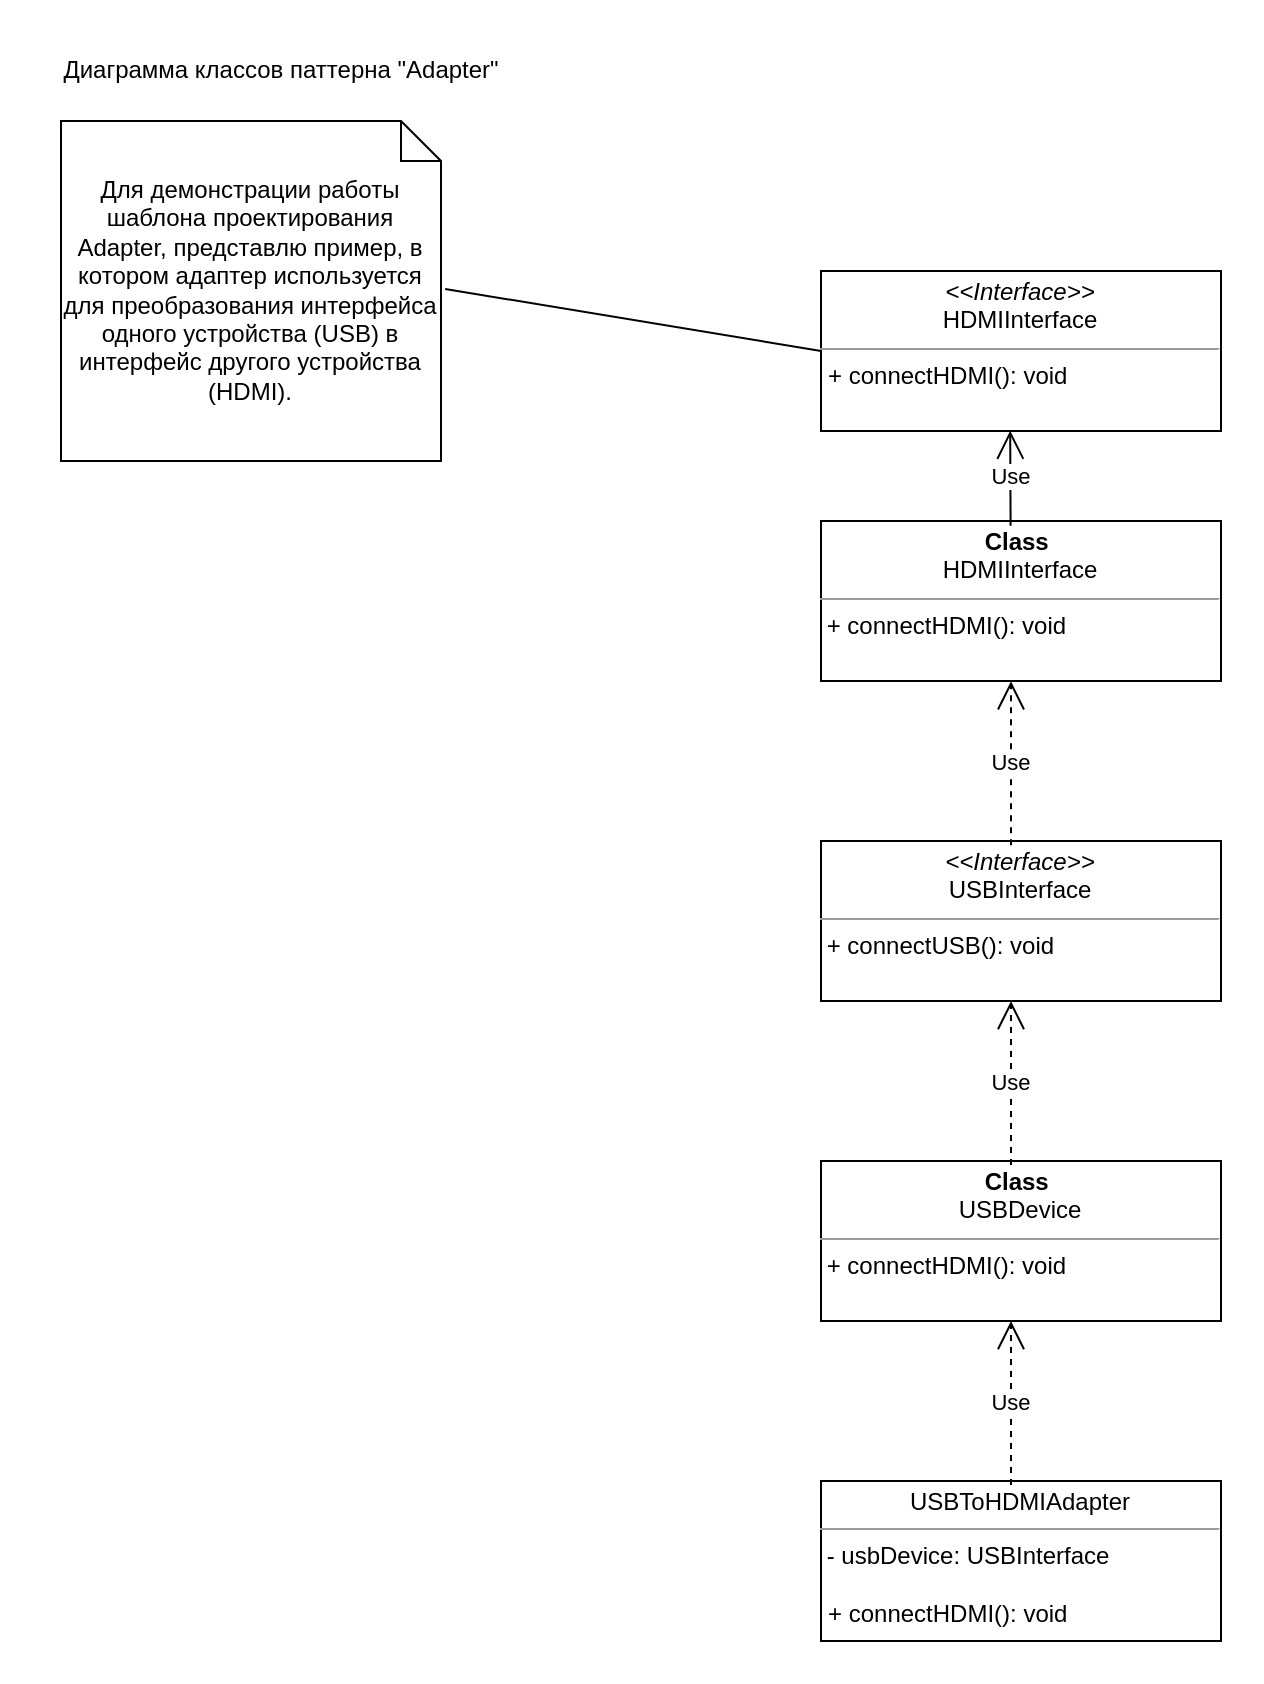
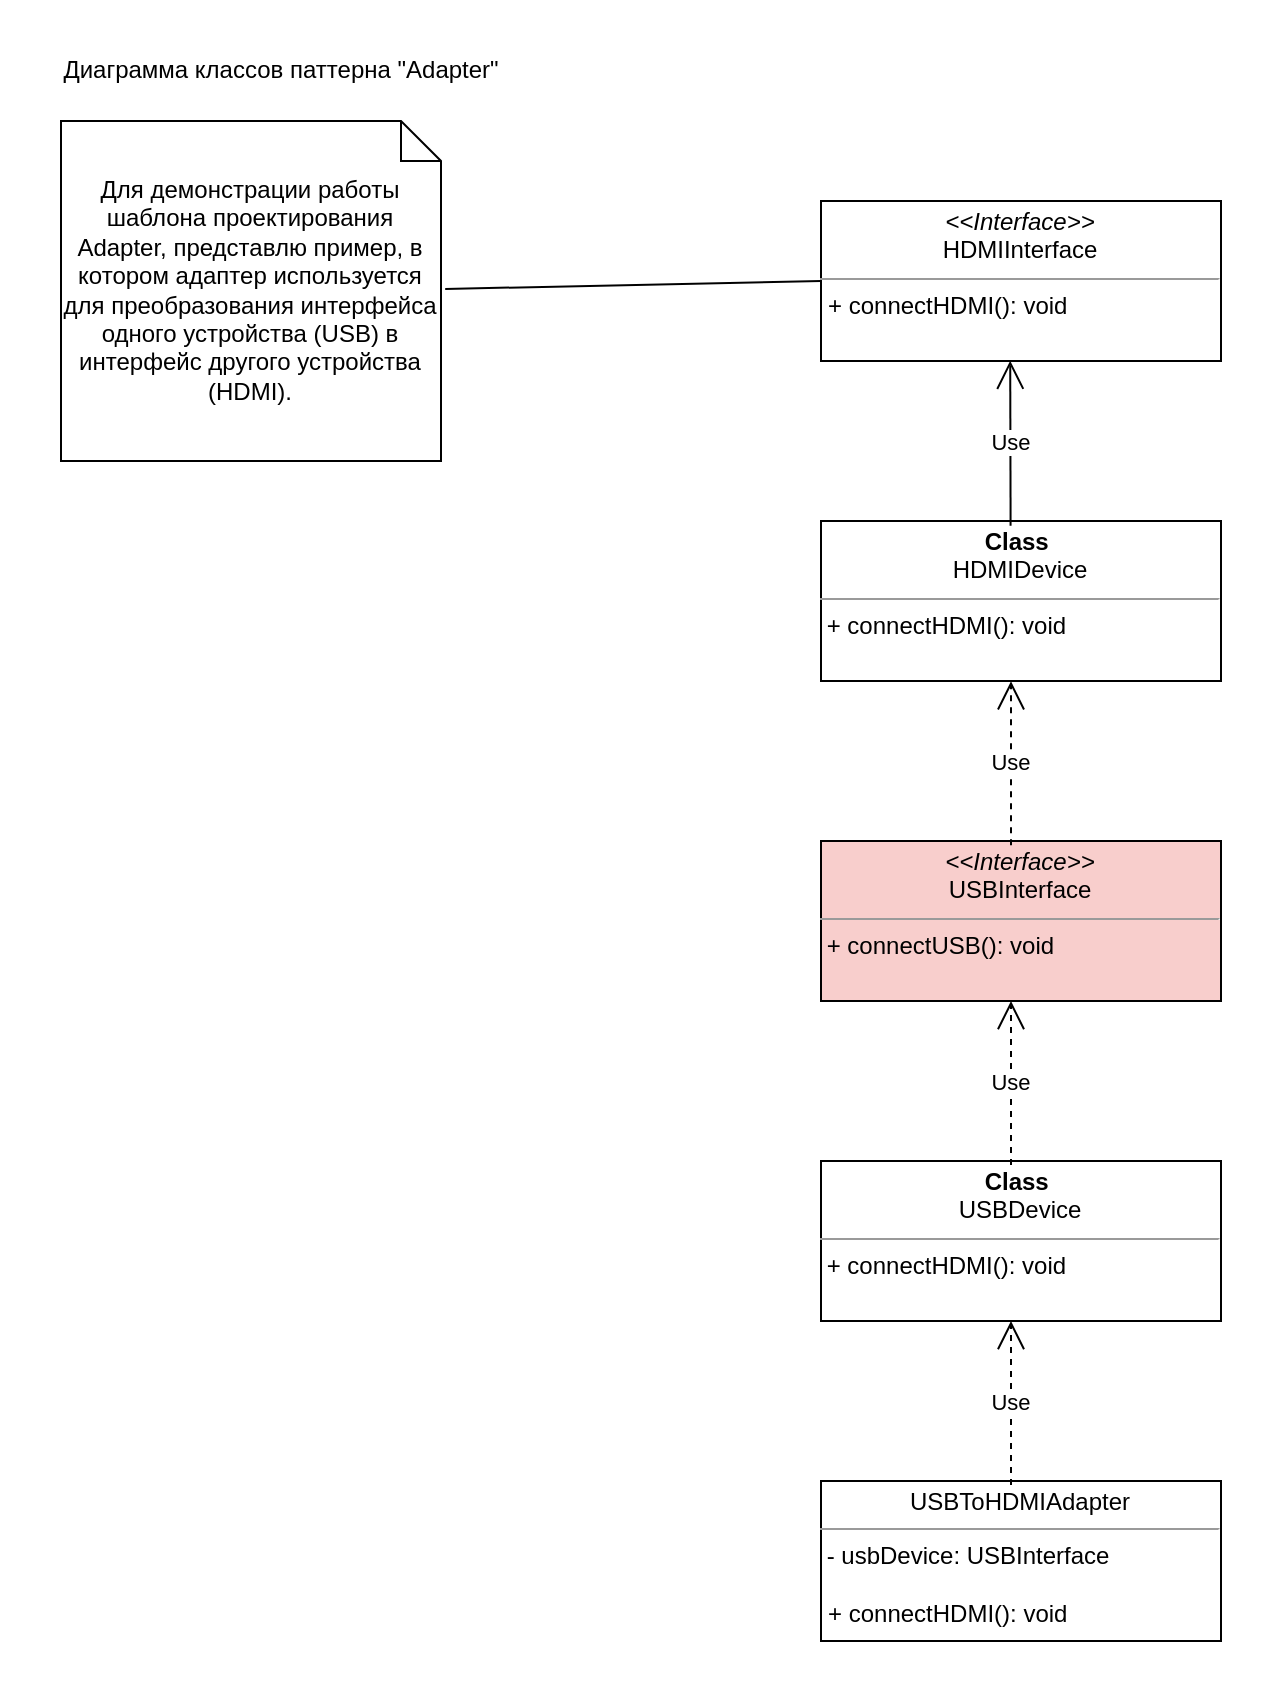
(1021, 351) -> (1021, 281)
(950, 564) -> (950, 564)
(1021, 921) -> (1021, 921)
